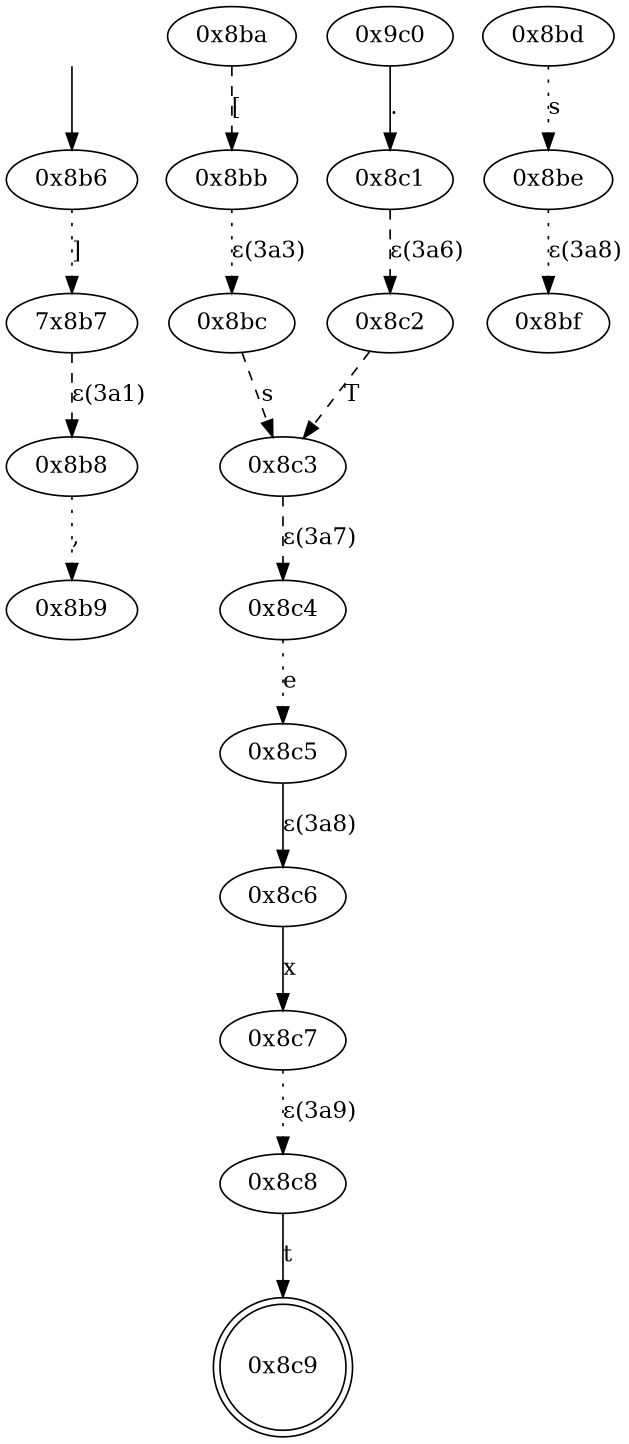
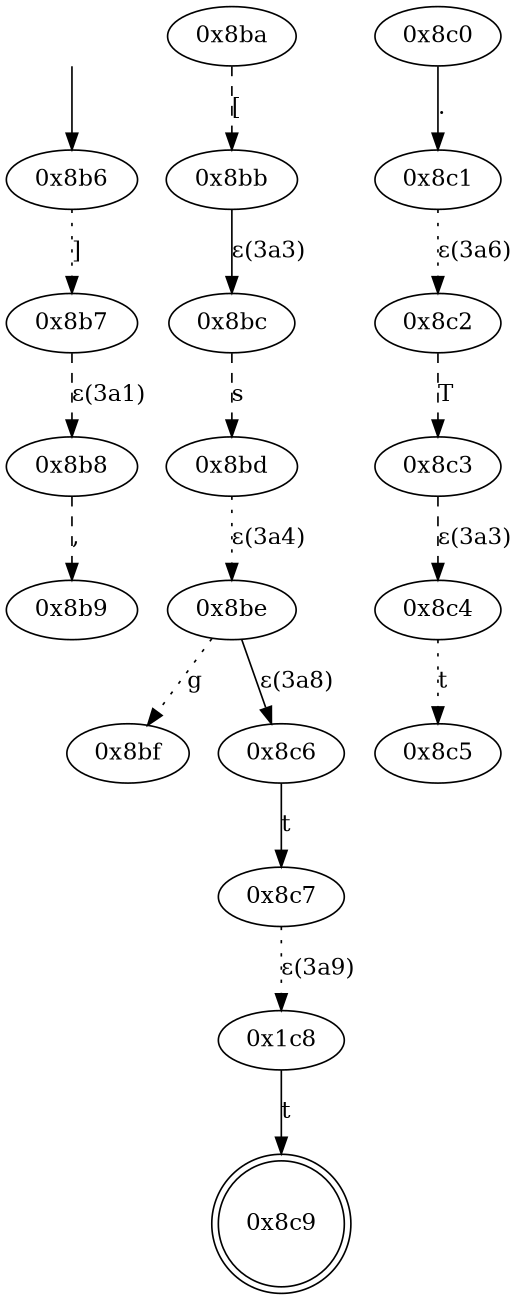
(390, 36) -> (438, 36)
(555, 108) -> (269, 538)
(232, 243) -> (232, 243)
(390, 243) -> (438, 243)
(586, 251) -> (196, 682)
(72, 323) -> (72, 323)
(254, 387) -> (232, 387)
(72, 530) -> (72, 530)
(320, 538) -> (475, 538)
(290, 682) -> (444, 682)
(283, 817) -> (254, 673)
(290, 969) -> (287, 825)
(283, 1184) -> (281, 1040)
